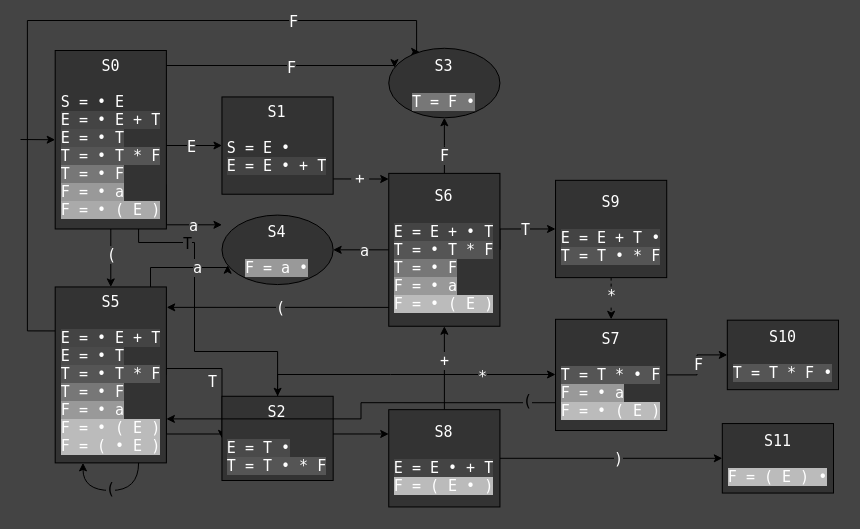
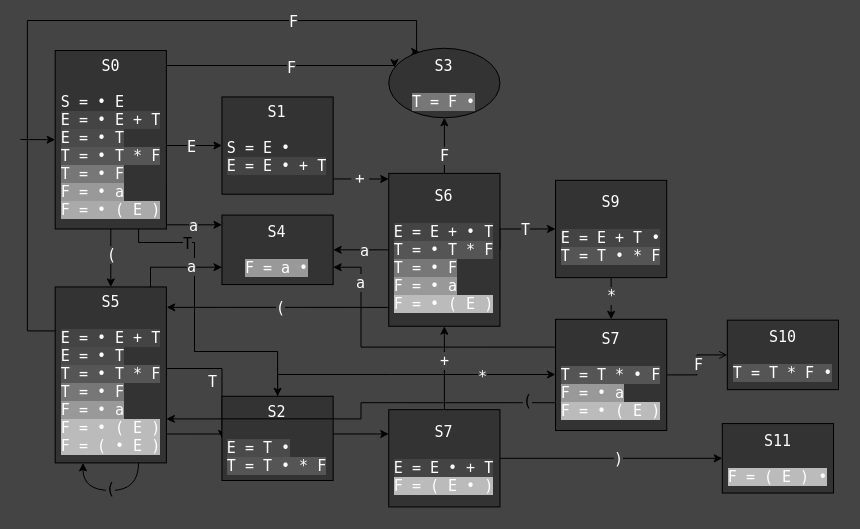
(278, 250) -> (278, 250)
none -> (361, 283)
(611, 308) -> (611, 308)
(719, 355) -> (720, 355)
(444, 459) -> (444, 459)
